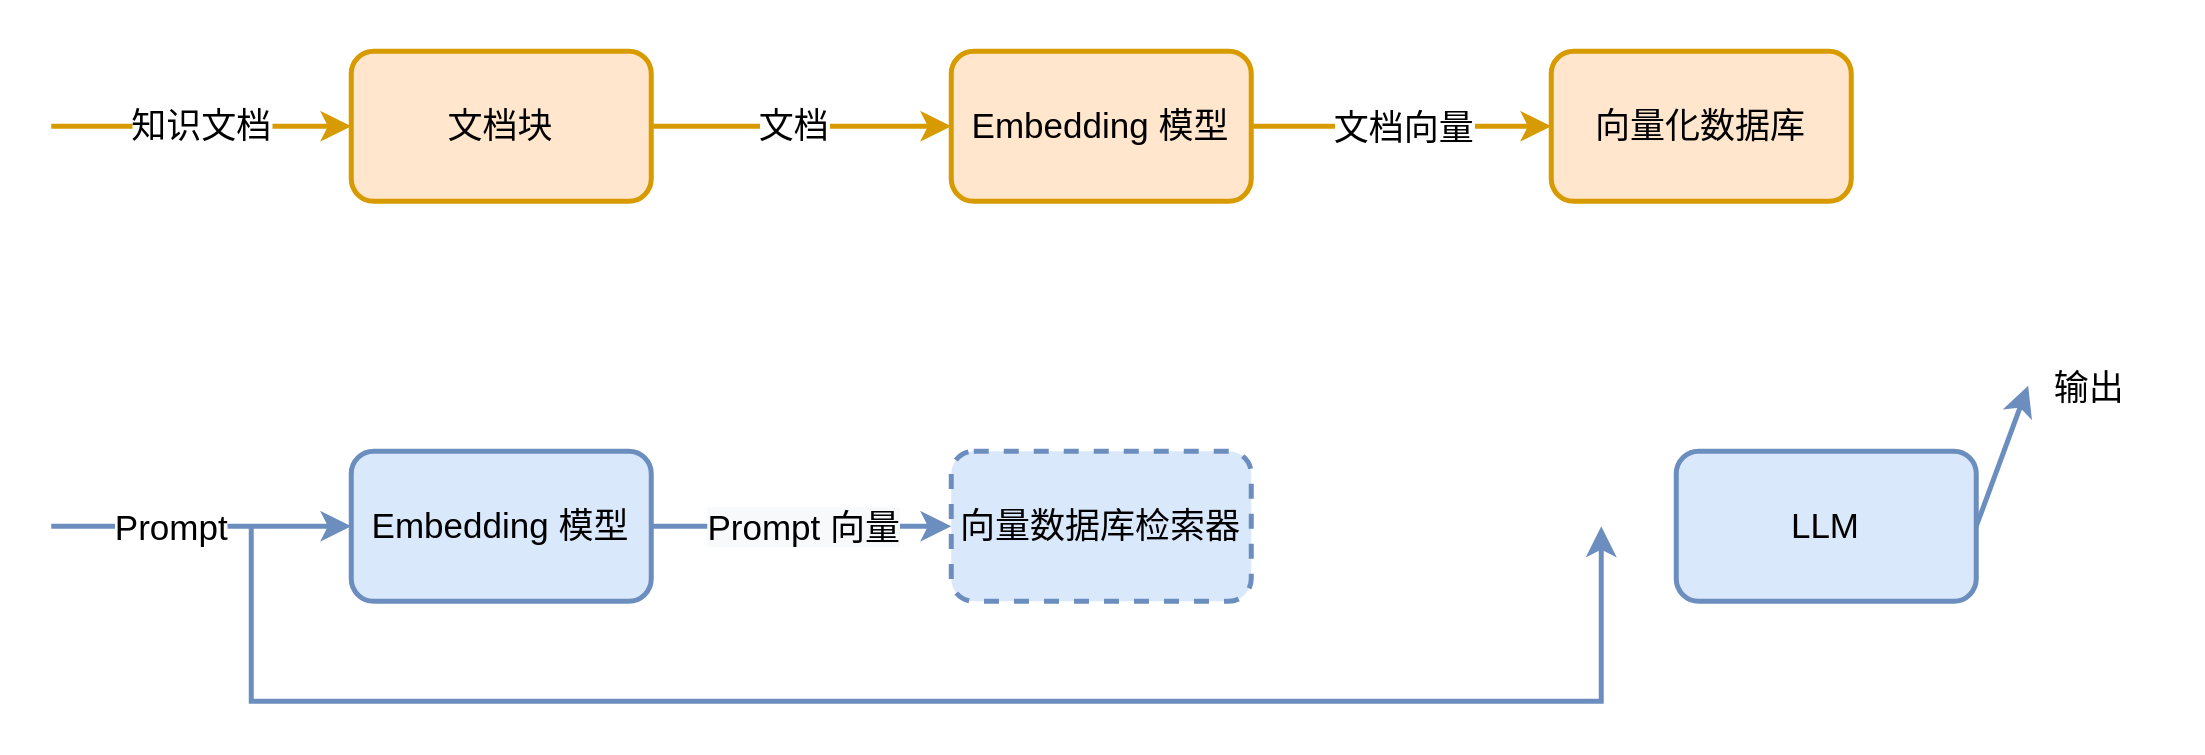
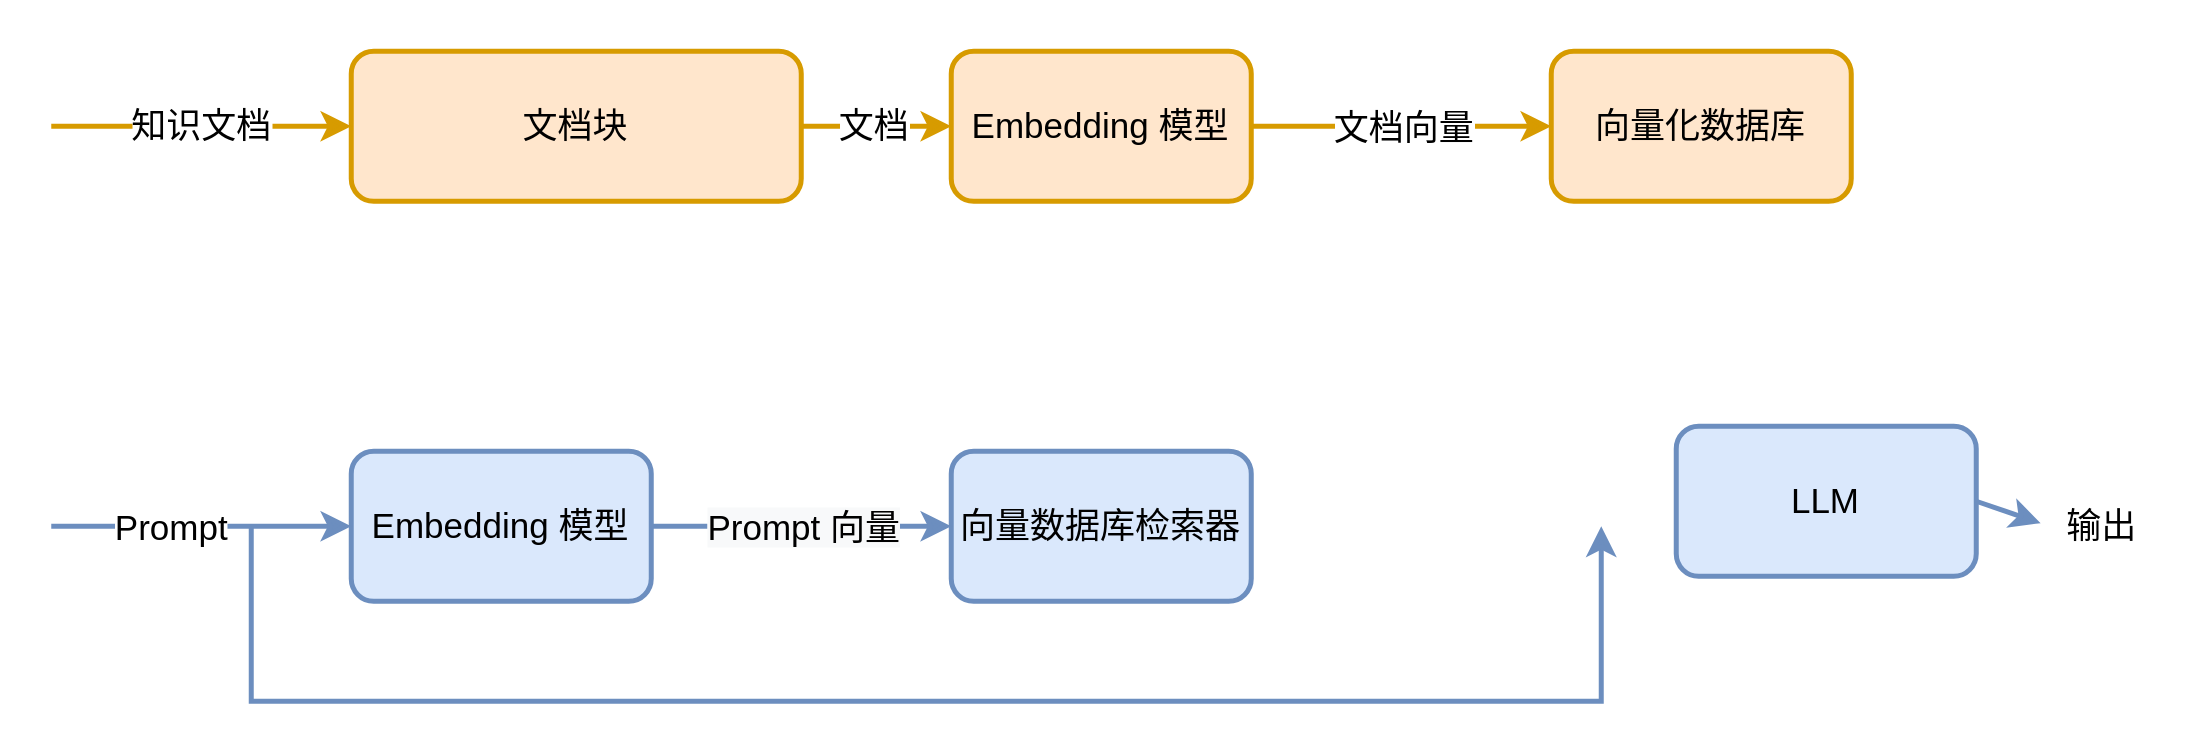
(501, 126) -> (576, 126)
(2089, 389) -> (2101, 526)
(1101, 526) -> (1101, 526)
(1826, 526) -> (1826, 501)
